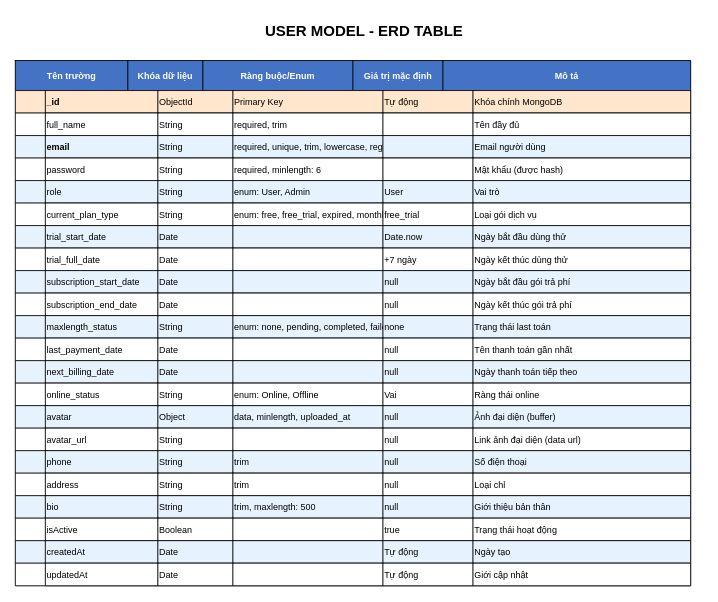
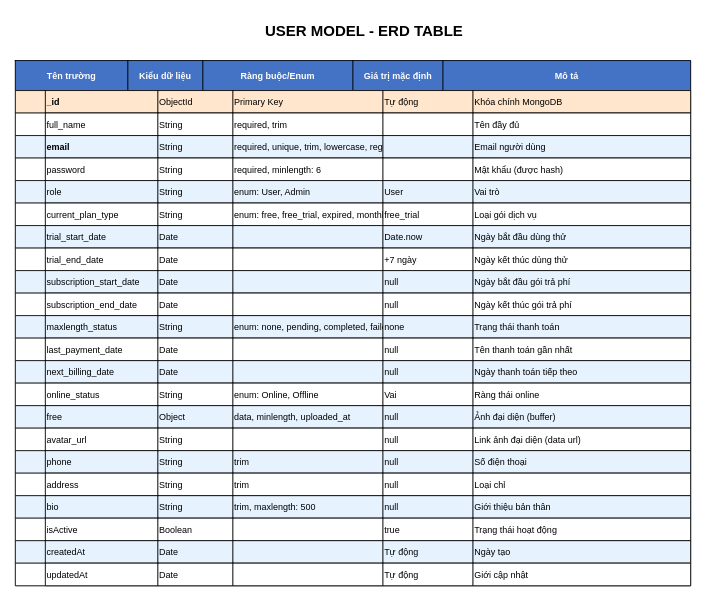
(165, 76) -> (165, 76)
(80, 260) -> (79, 260)
(519, 327) -> (522, 327)
(62, 417) -> (57, 417)
